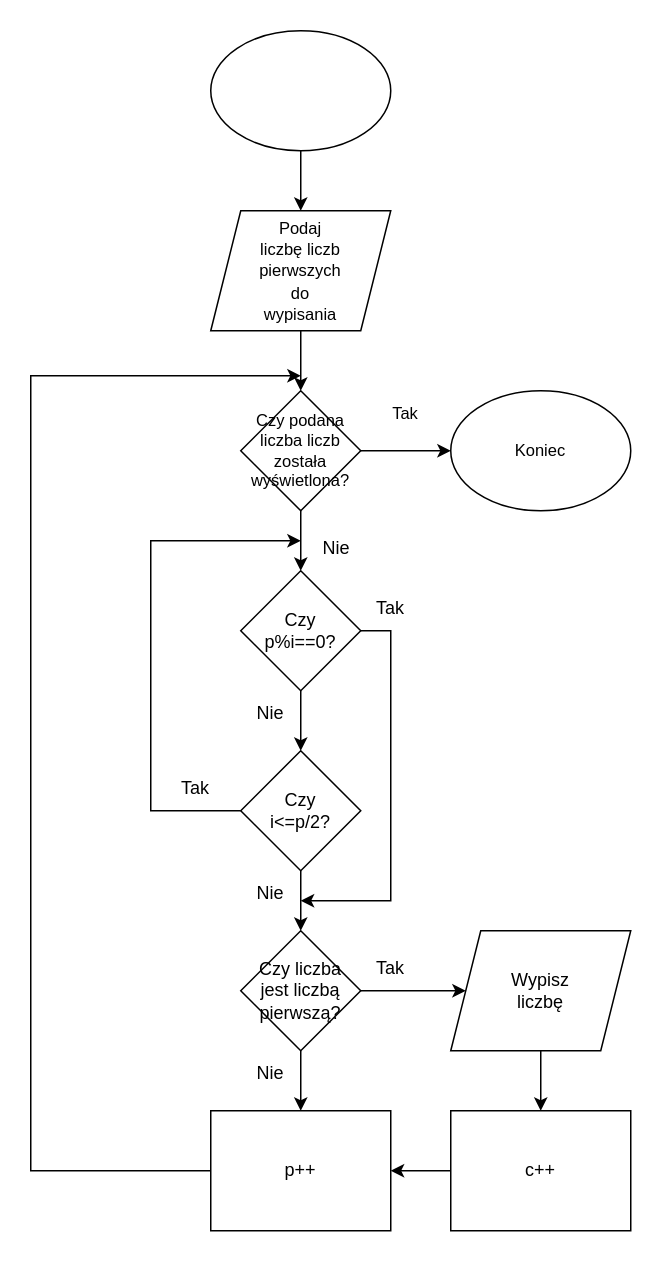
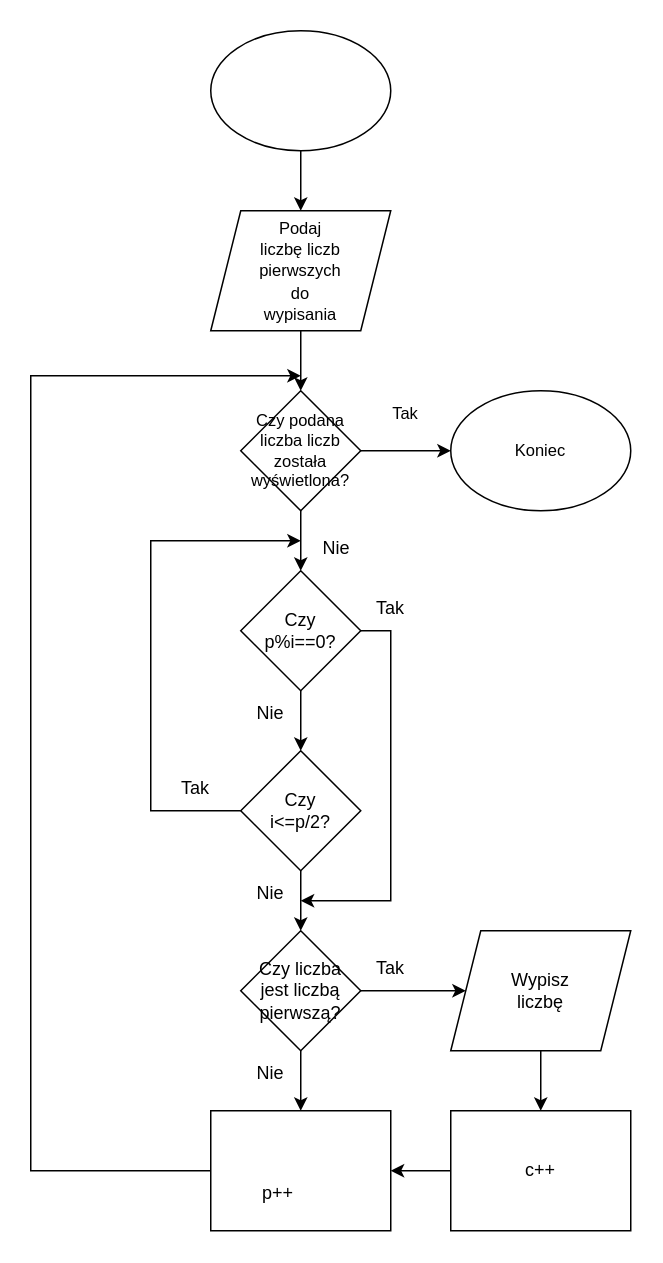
(301, 1171) -> (278, 1193)
